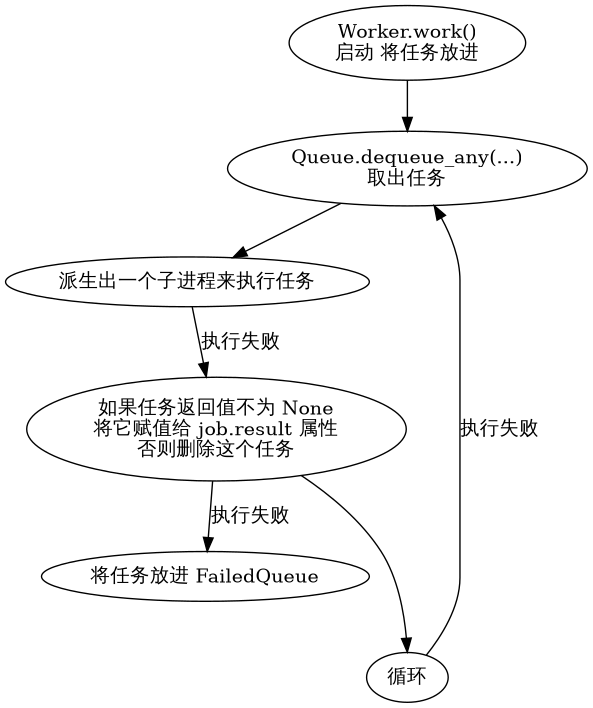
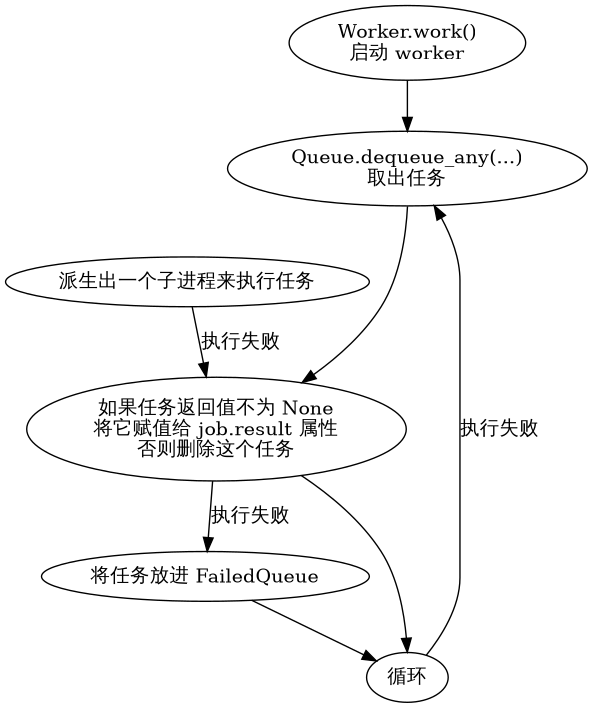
(407, 43) -> (407, 43)
(293, 227) -> (383, 303)
none -> (308, 628)
